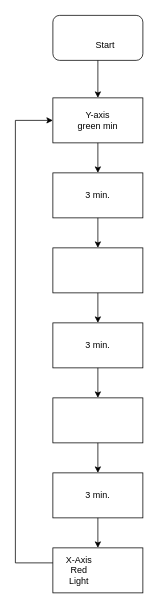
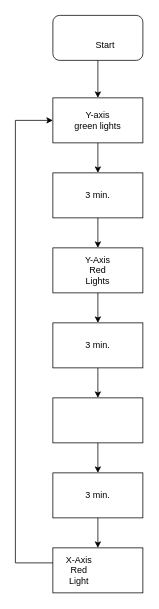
(98, 120) -> (98, 120)
none -> (98, 270)
